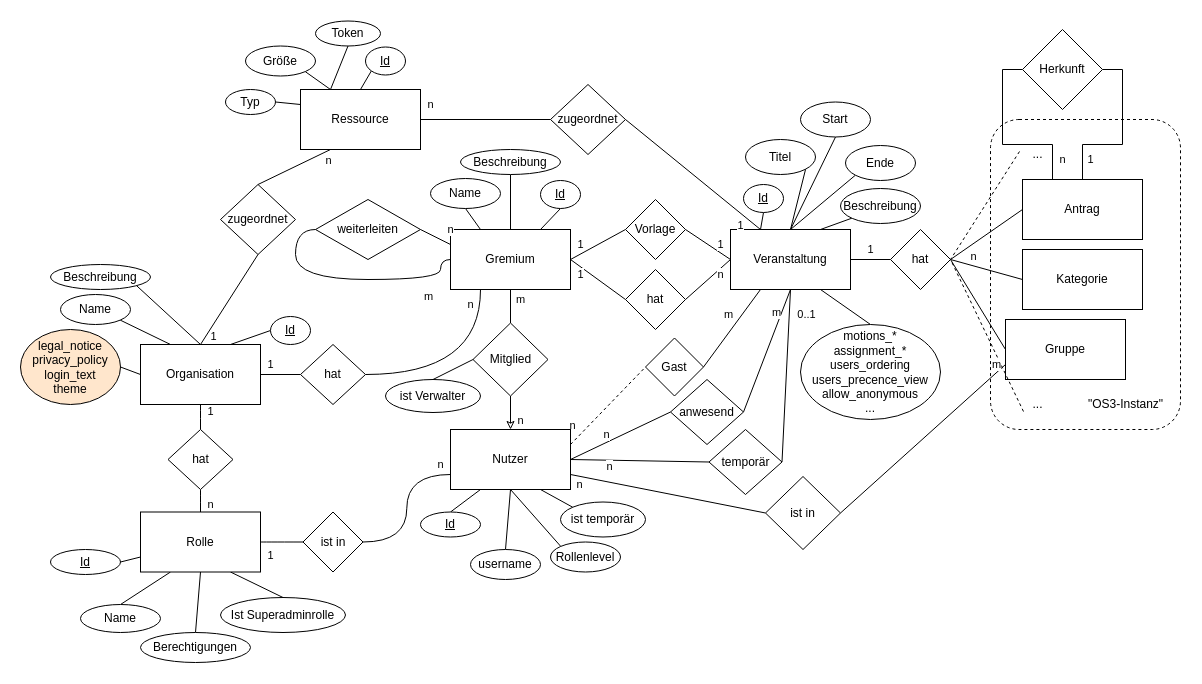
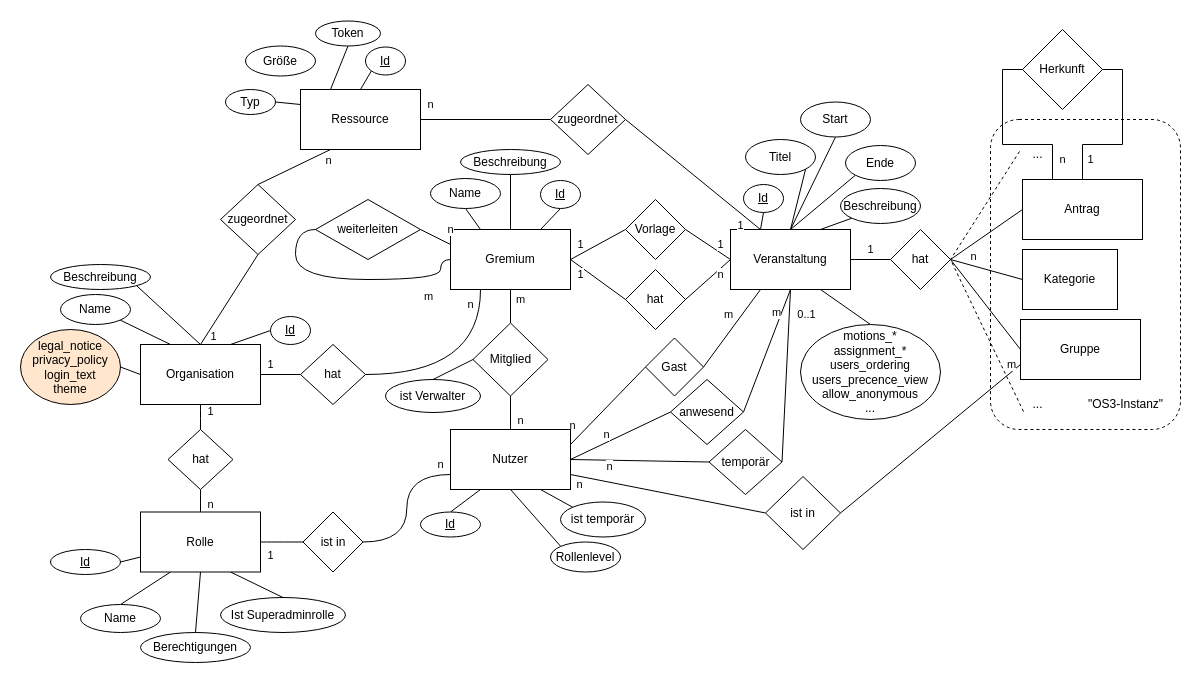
(318, 81) -> none
(1083, 280) -> (1070, 280)
(1066, 350) -> (1081, 350)
(608, 405) -> (608, 405)
(511, 421) -> (511, 424)
(508, 521) -> none
(506, 565) -> none
